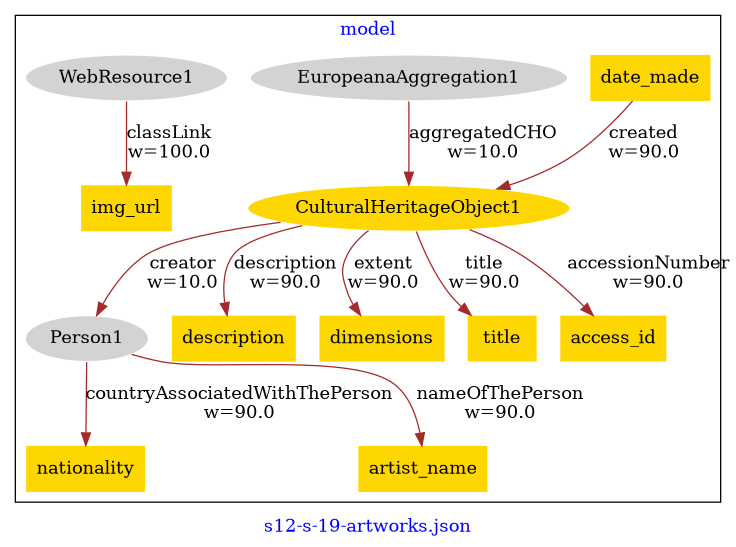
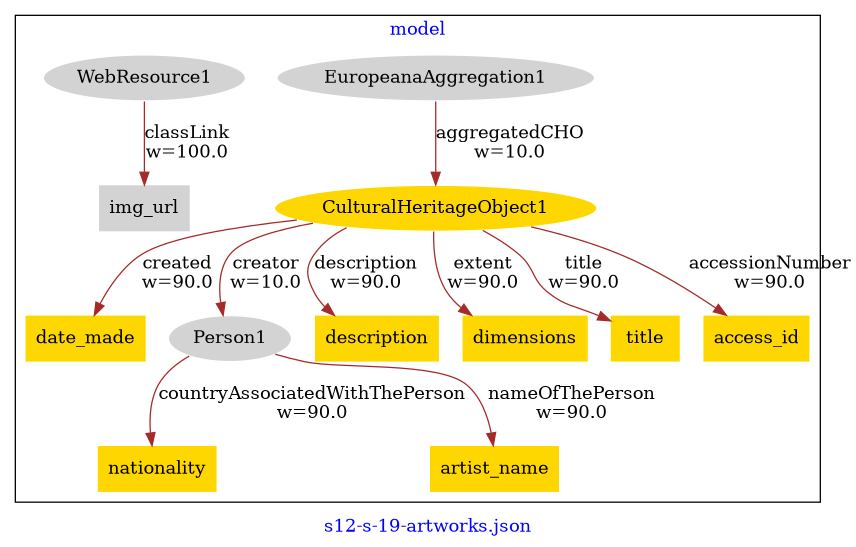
(577, 152) -> (186, 238)
(126, 208) -> (144, 208)
